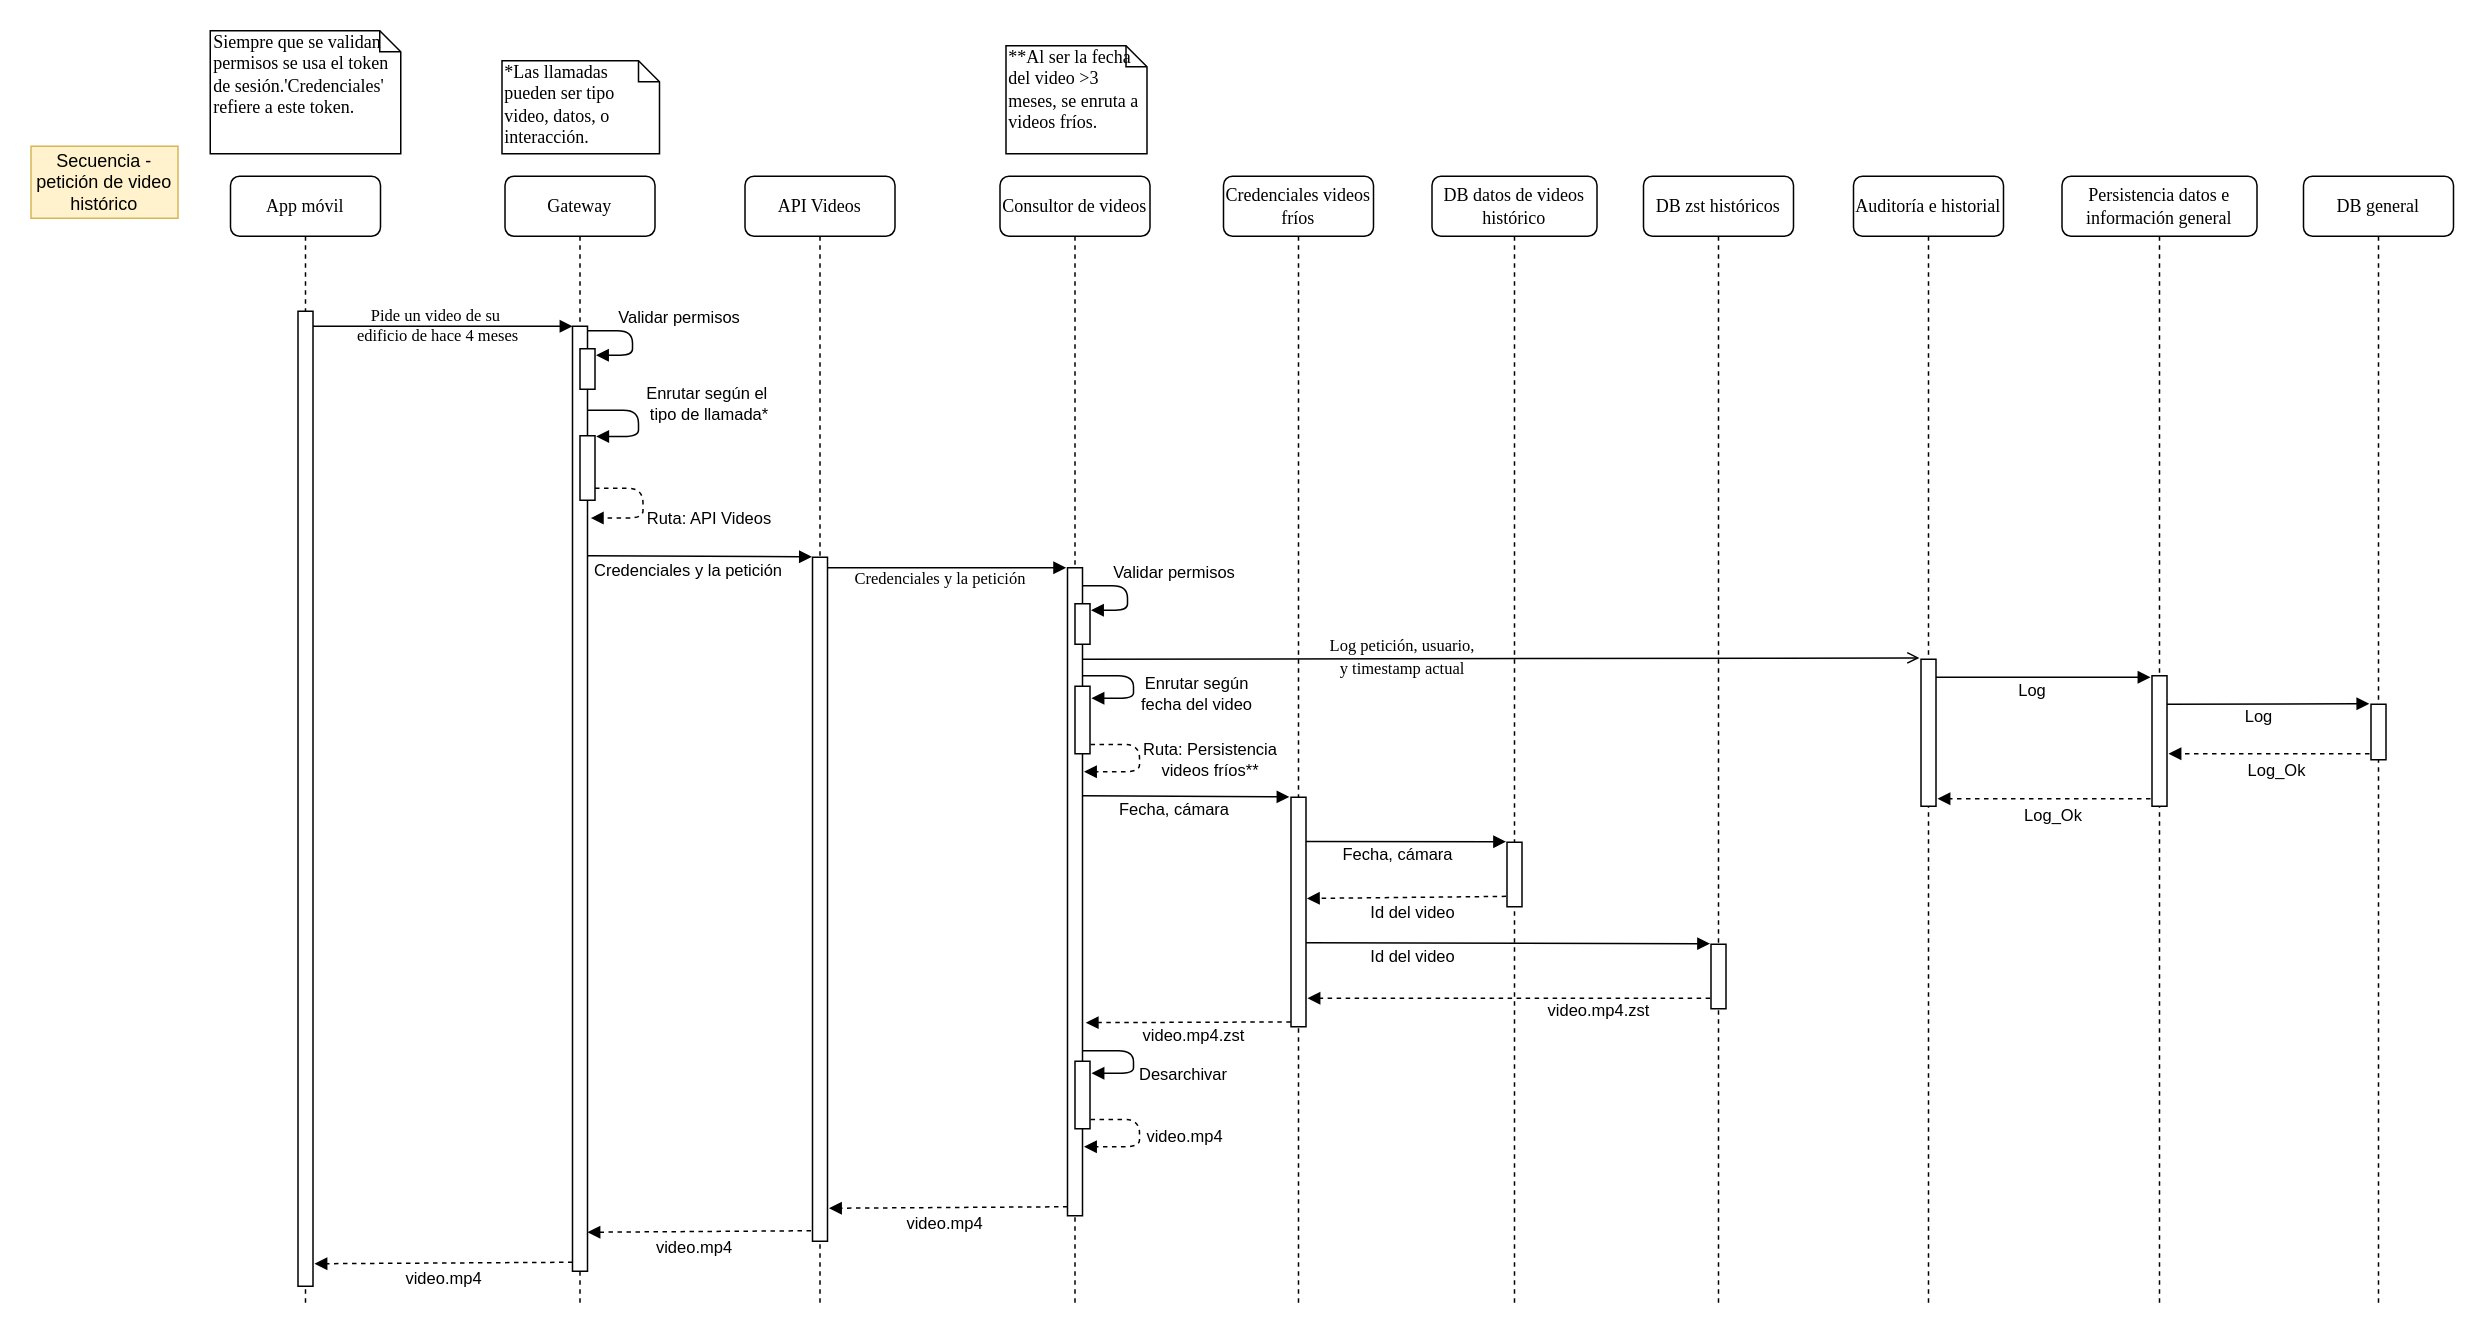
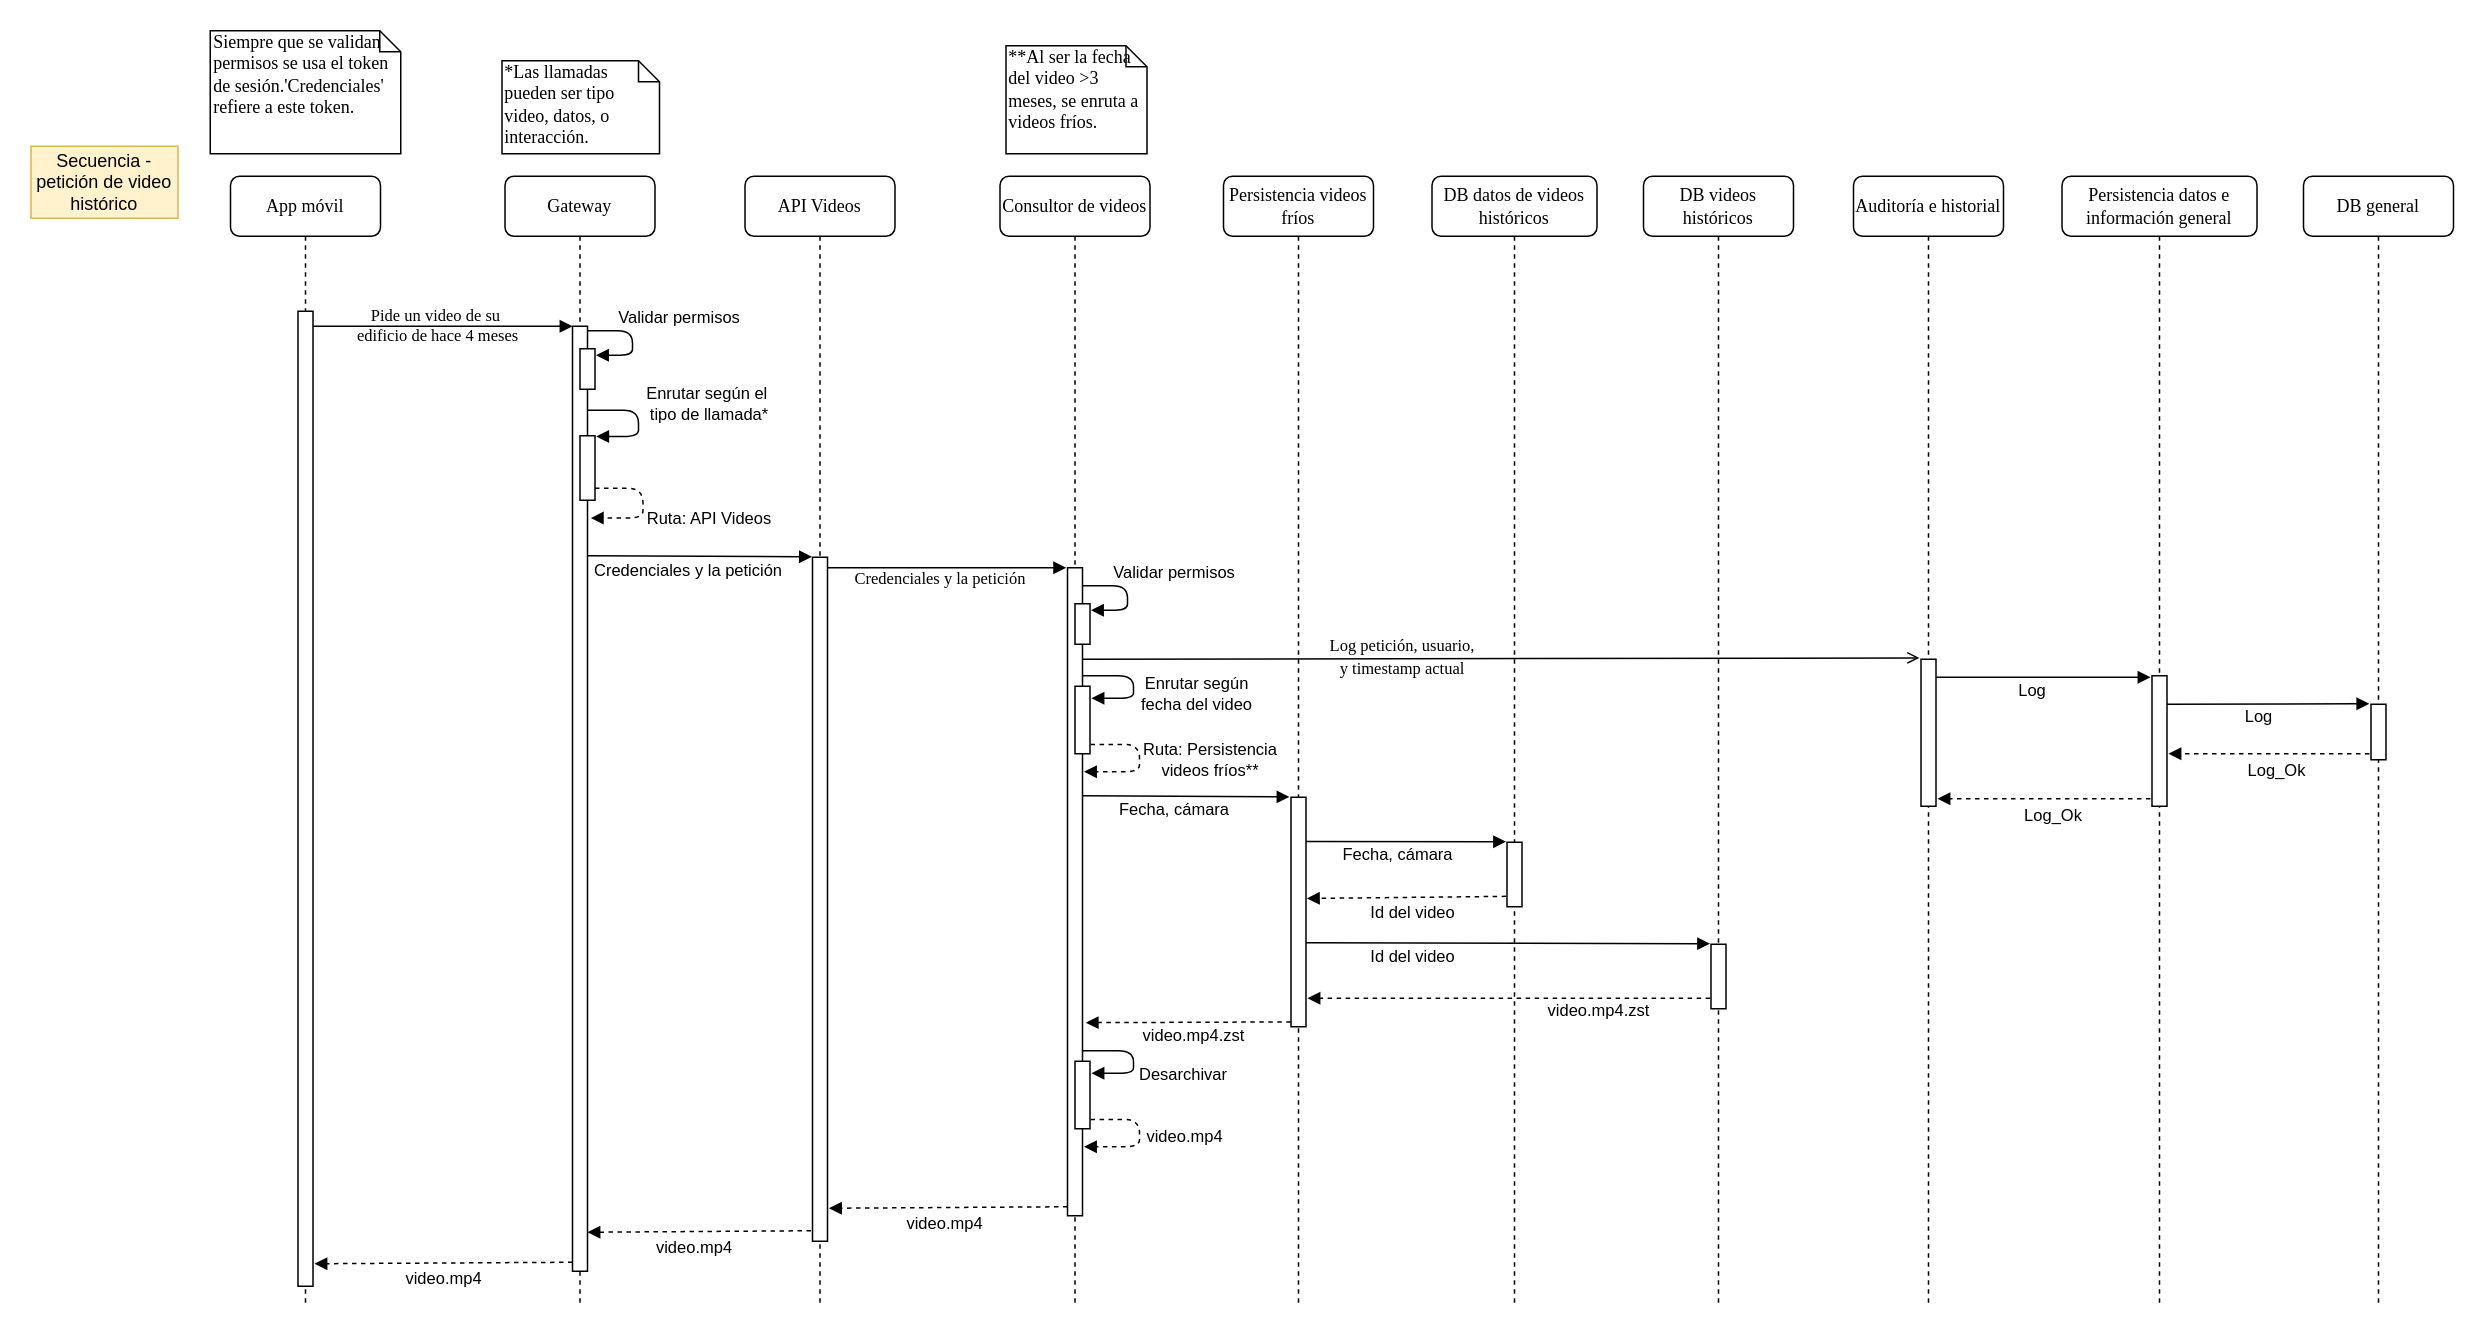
(1298, 206) -> (1298, 206)
(1514, 206) -> (1514, 206)
(1718, 206) -> (1718, 206)
